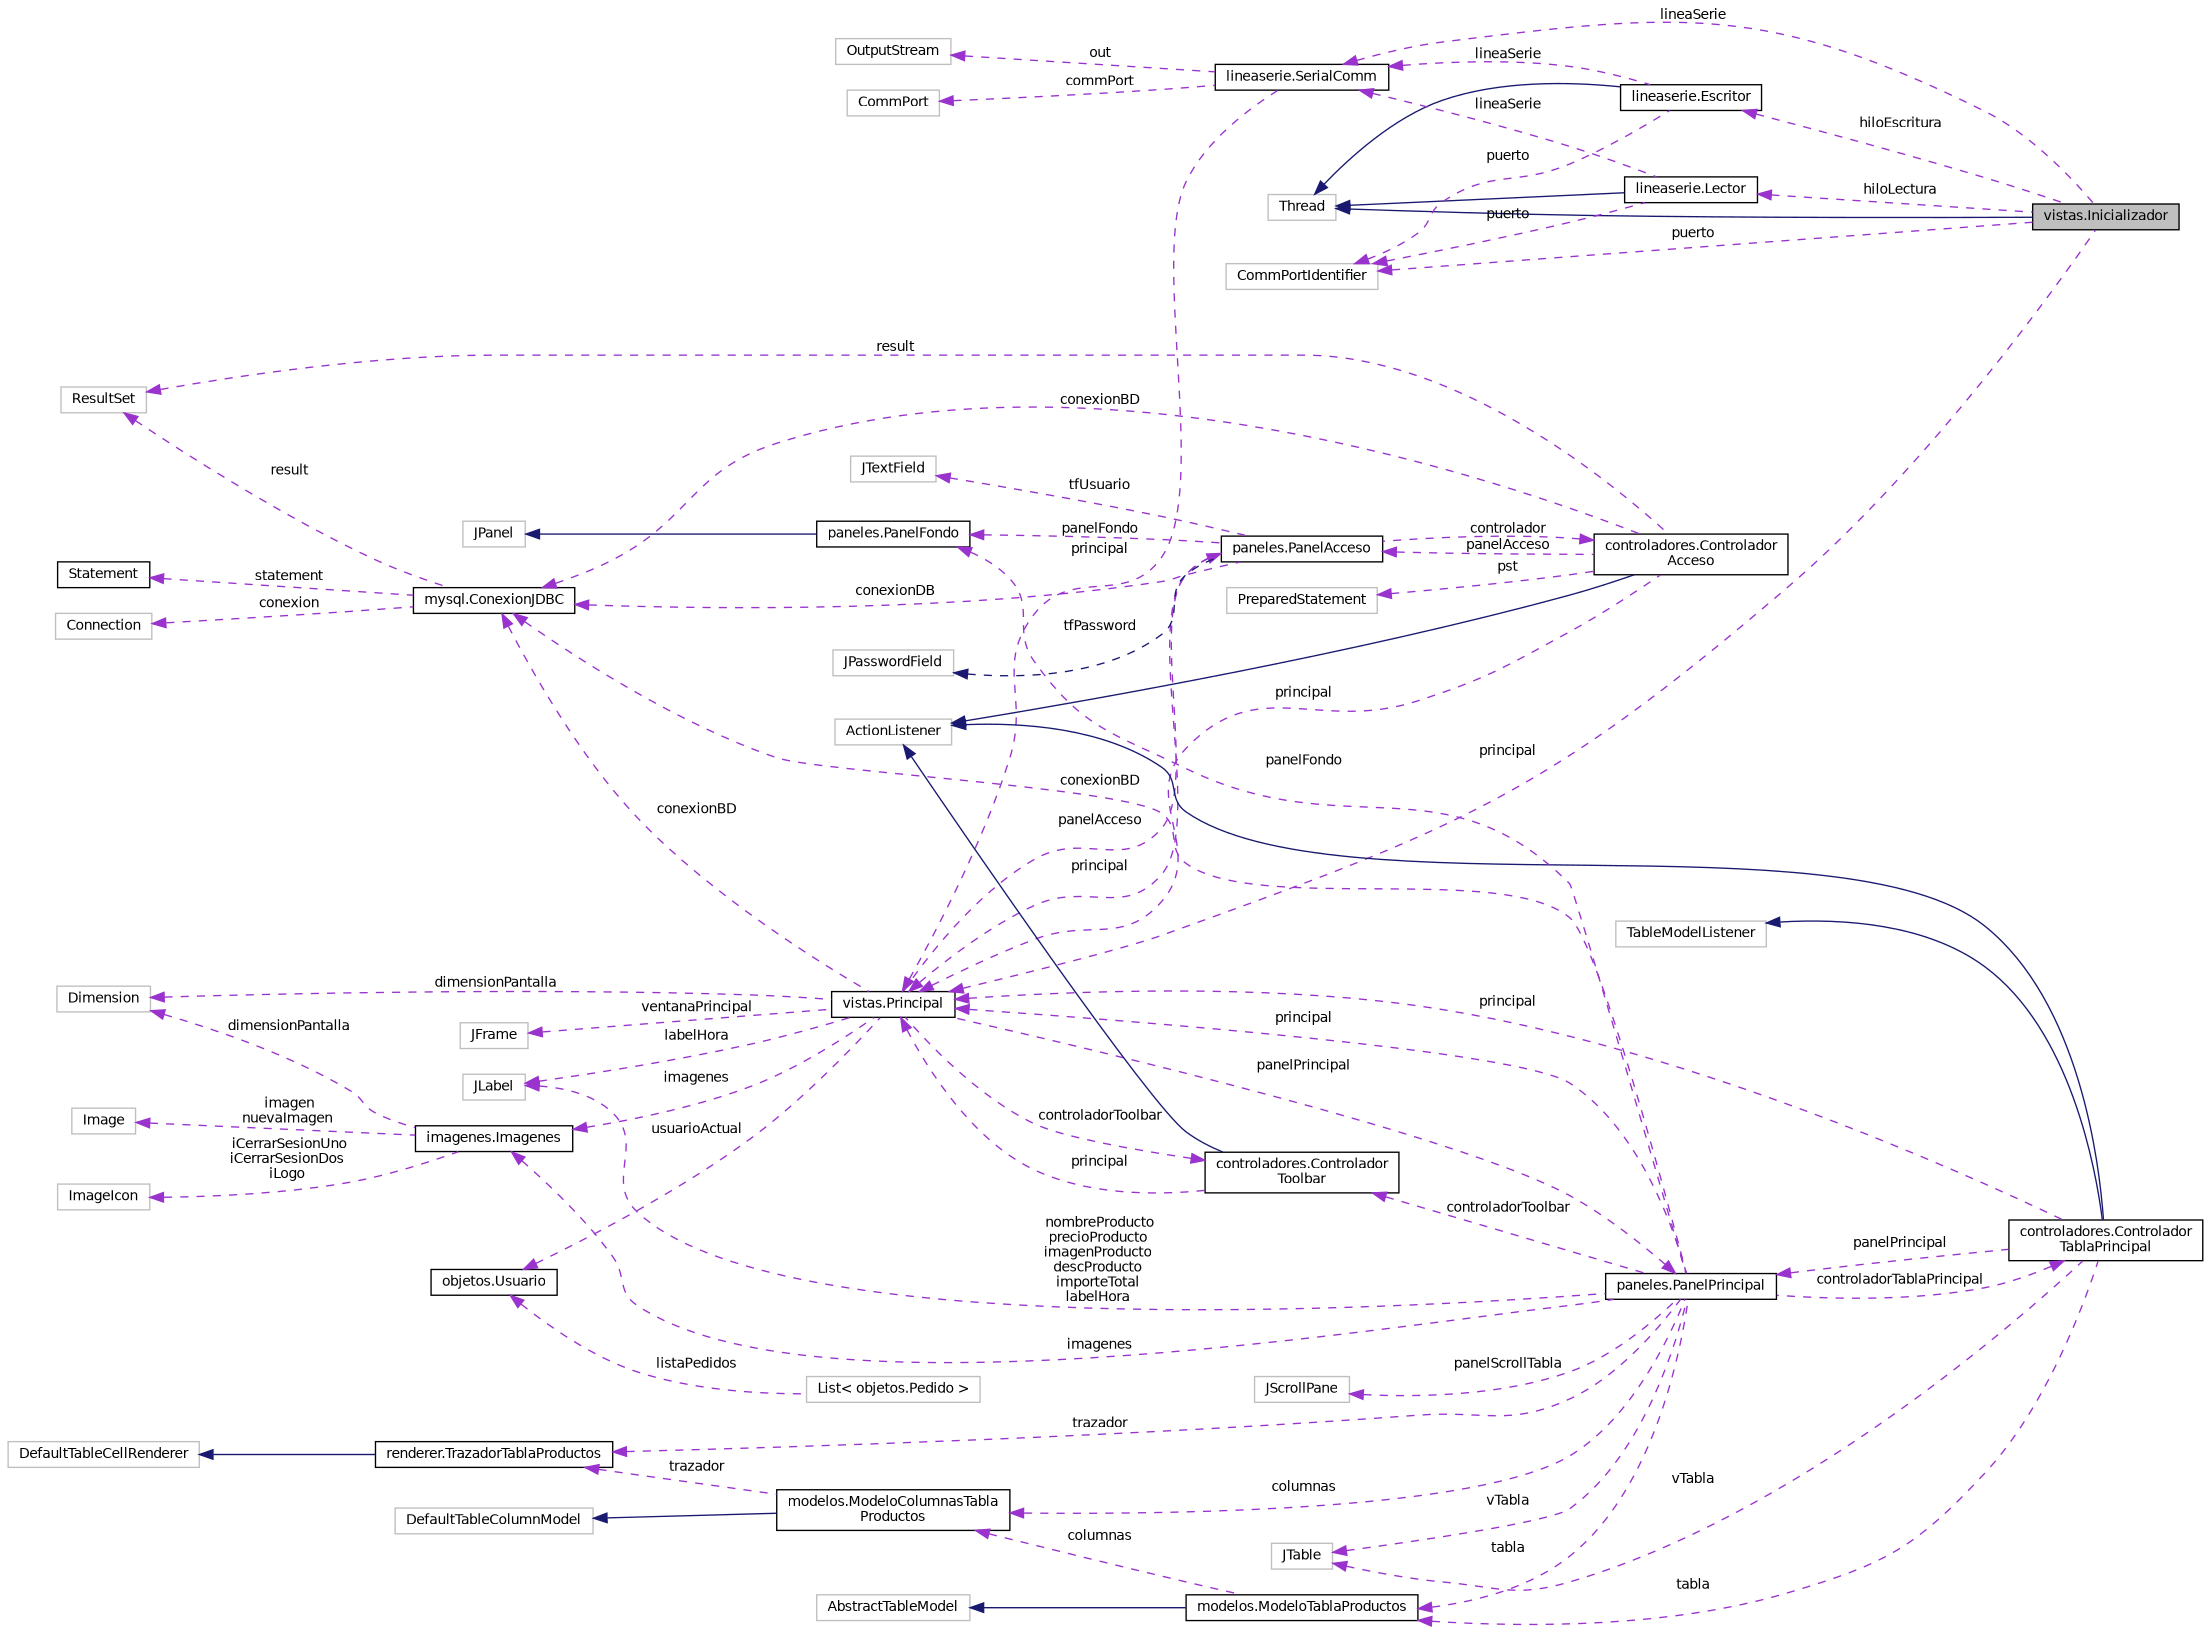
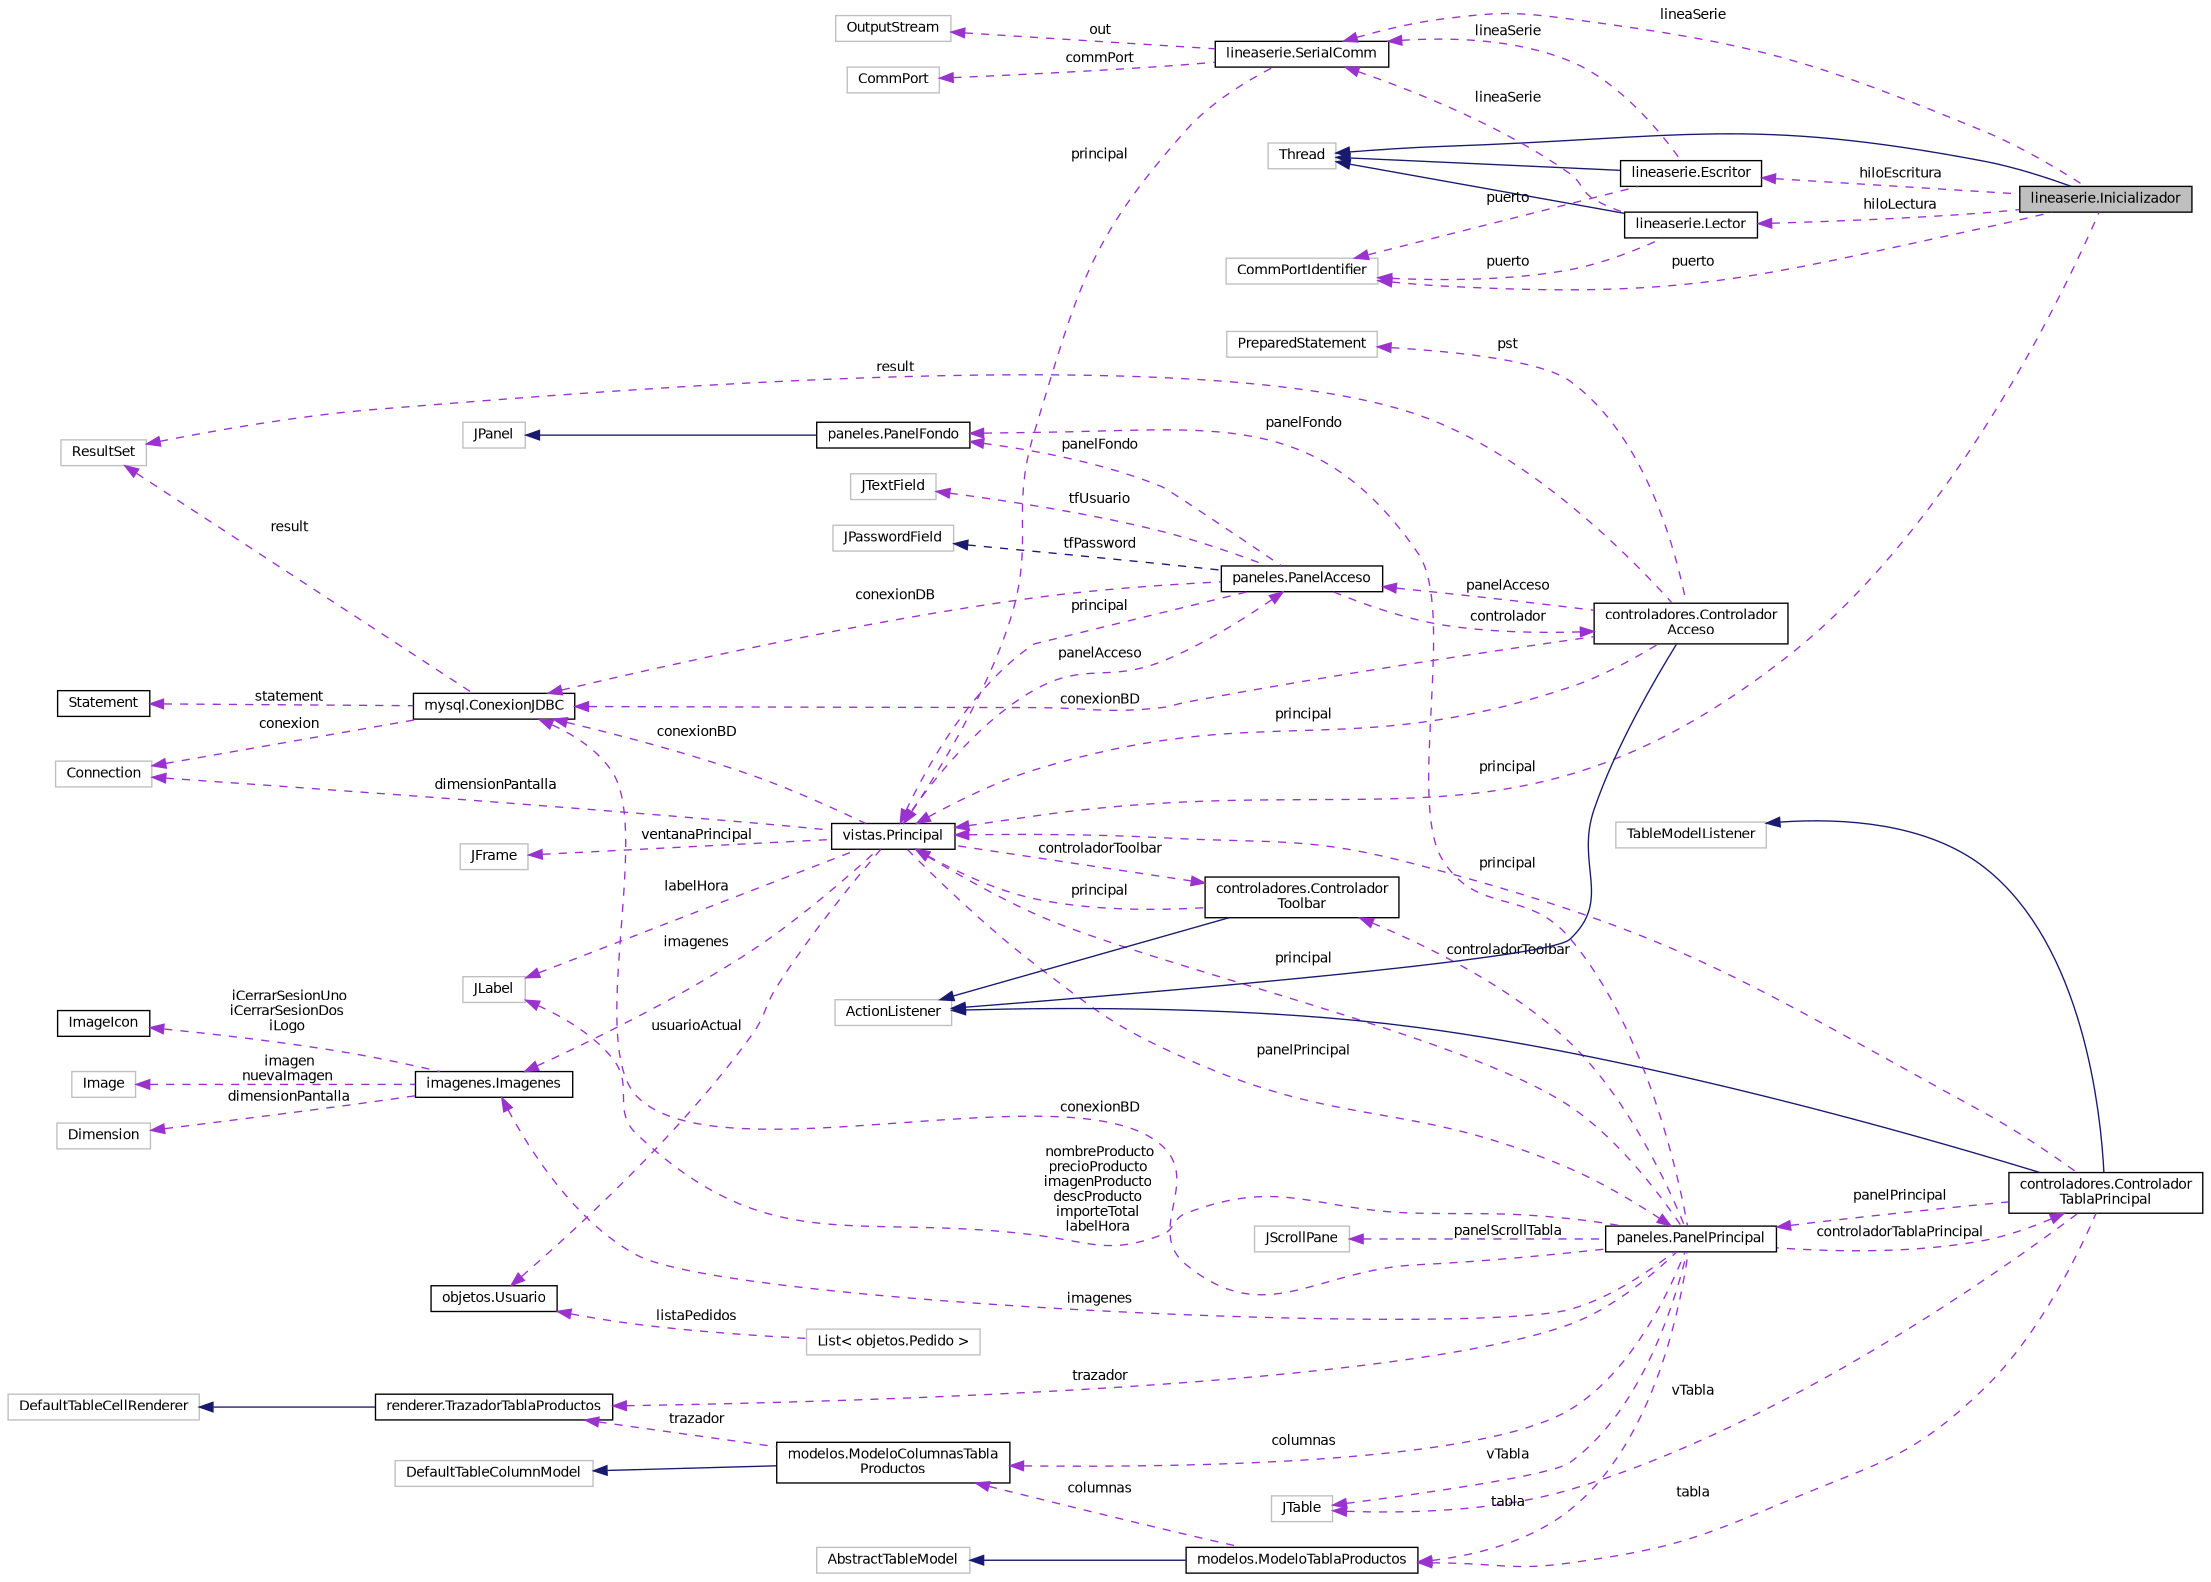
(2106, 217) -> (2106, 199)
(498, 992) -> (499, 802)
(104, 1197) -> (104, 1023)
